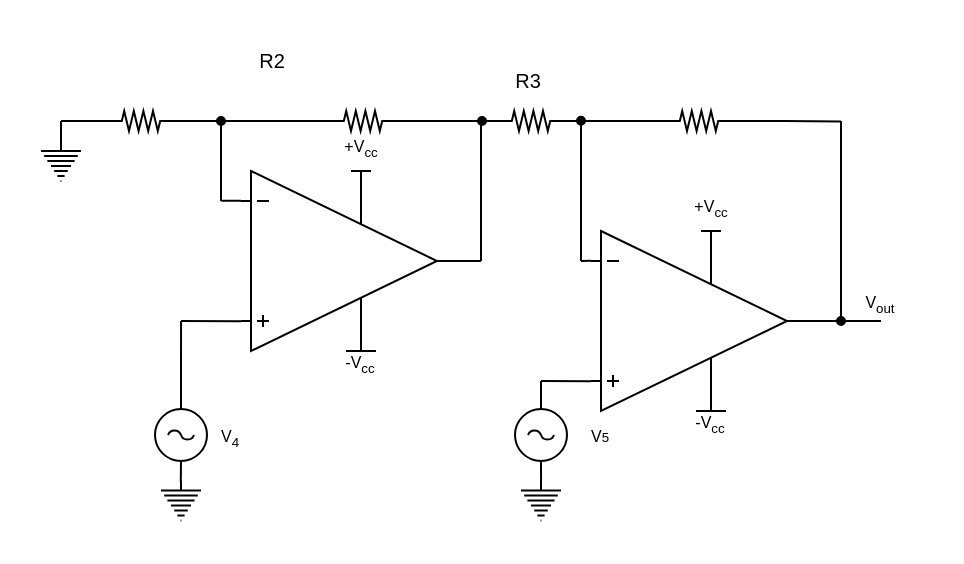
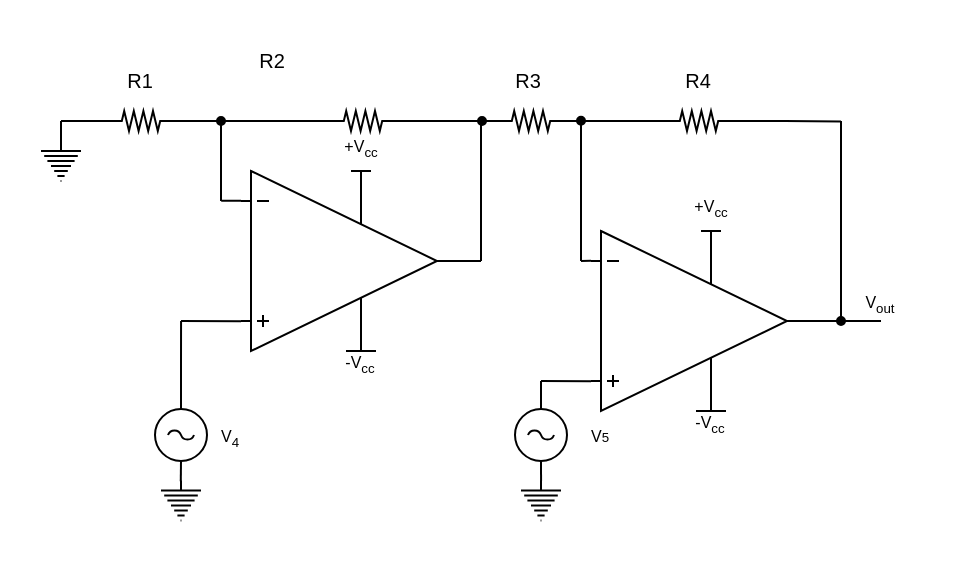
none -> (141, 81)
none -> (699, 81)
